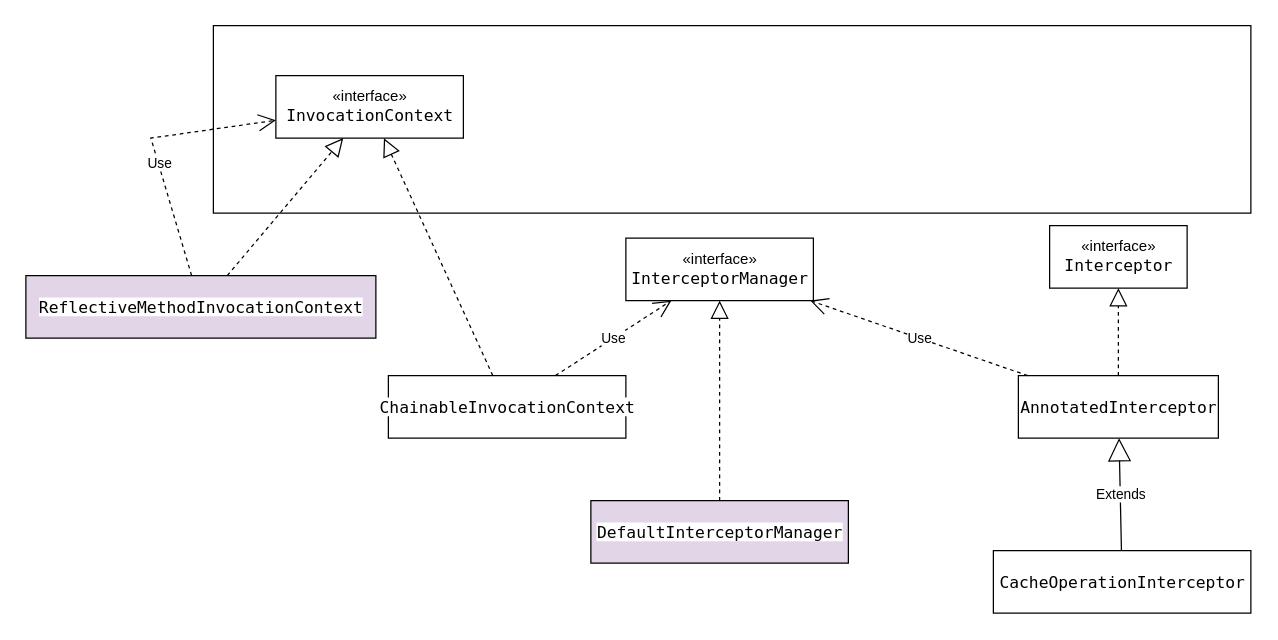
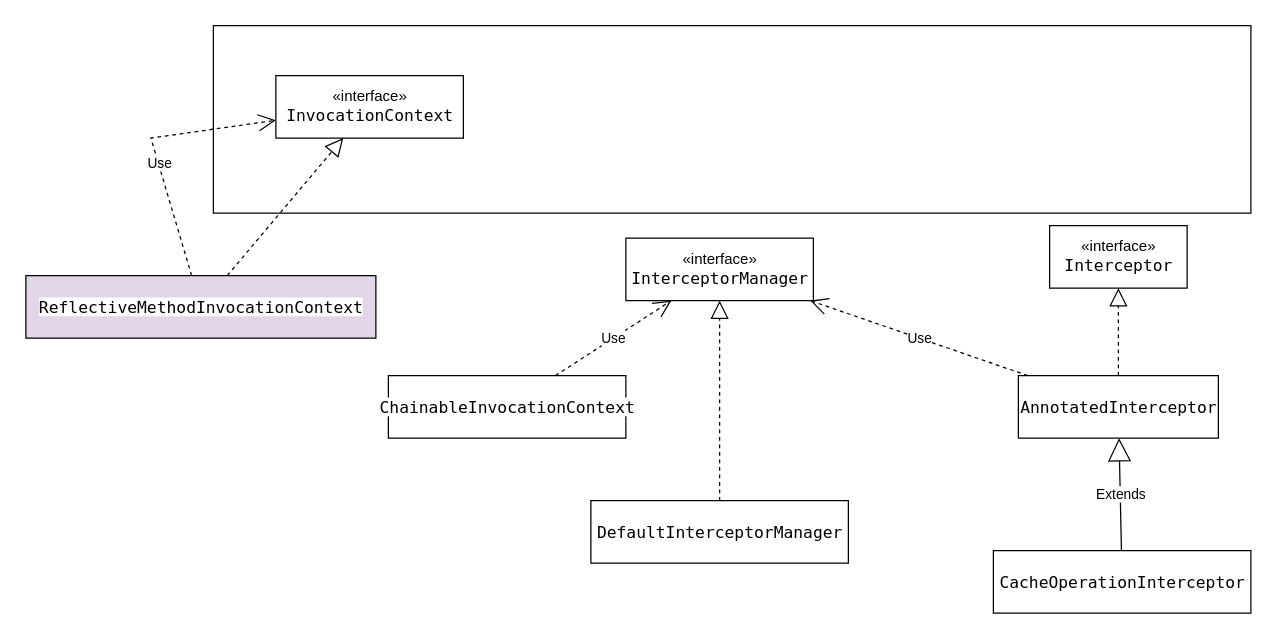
(442, 265) -> none
(719, 532) -> (719, 532)
